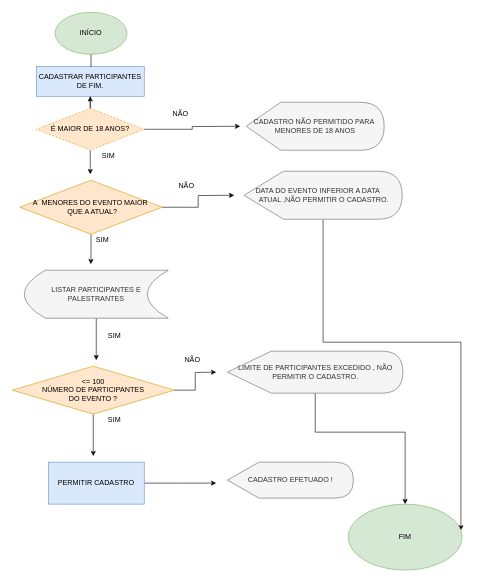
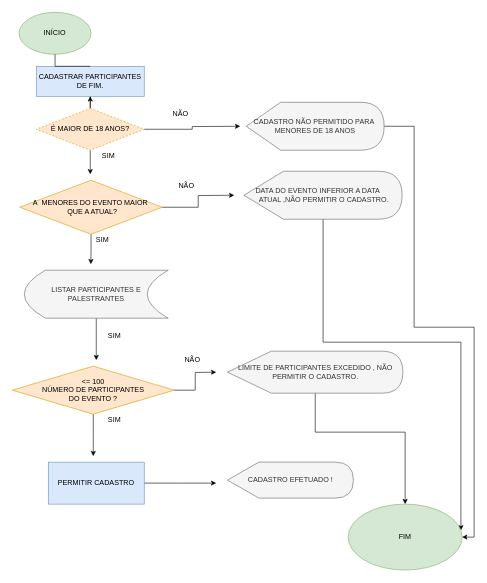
(91, 33) -> (55, 33)
none -> (413, 126)
